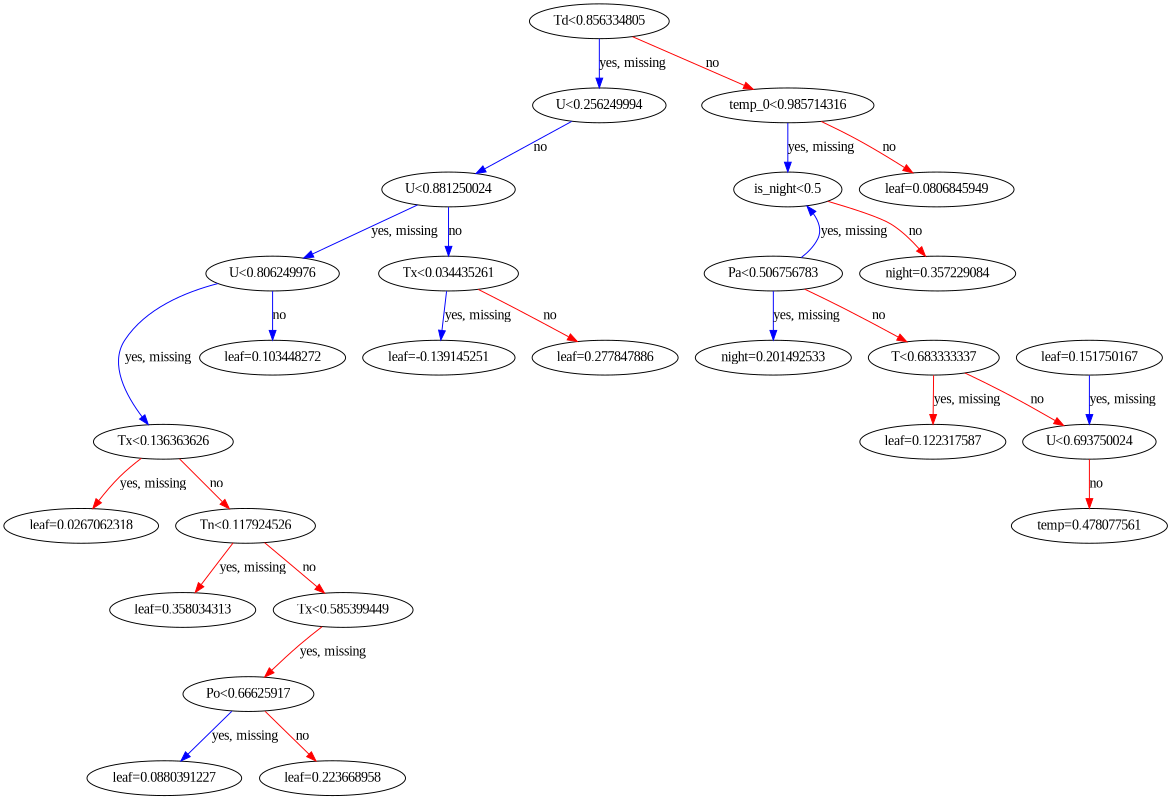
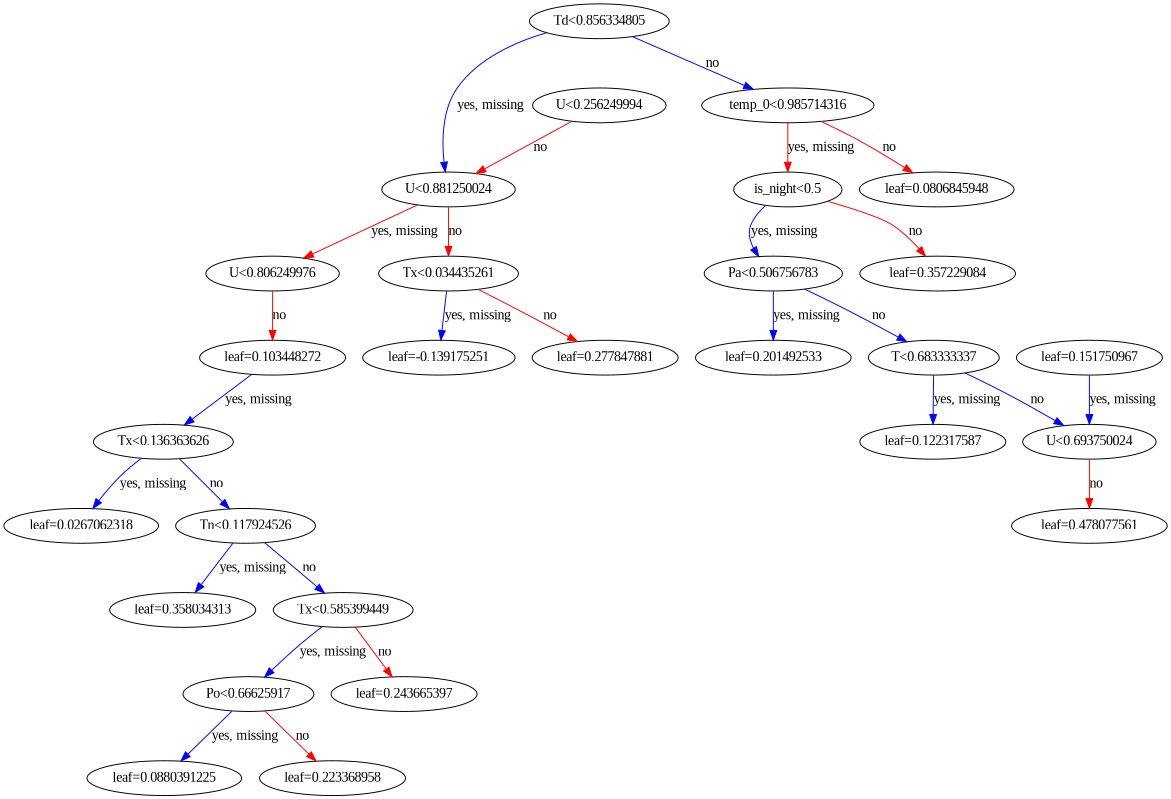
(599, 58) -> (467, 76)
(688, 61) -> (688, 61)
(788, 143) -> (788, 143)
(528, 145) -> (528, 145)
(937, 189) -> (937, 189)
(449, 227) -> (449, 227)
(365, 229) -> (365, 229)
(818, 238) -> (751, 225)
(938, 274) -> (938, 274)
(273, 311) -> (273, 311)
(852, 312) -> (852, 312)
(133, 329) -> (222, 397)
(439, 358) -> (439, 358)
(605, 358) -> (605, 358)
(773, 358) -> (773, 358)
(1089, 358) -> (1089, 358)
(933, 395) -> (933, 395)
(1011, 396) -> (1011, 396)
(118, 478) -> (118, 478)
(201, 480) -> (201, 480)
(1089, 526) -> (1089, 526)
(217, 564) -> (217, 564)
(291, 565) -> (291, 565)
(296, 648) -> (296, 648)
none -> (404, 694)
(164, 778) -> (164, 778)
(333, 778) -> (333, 778)
